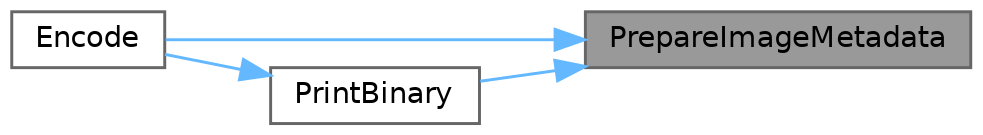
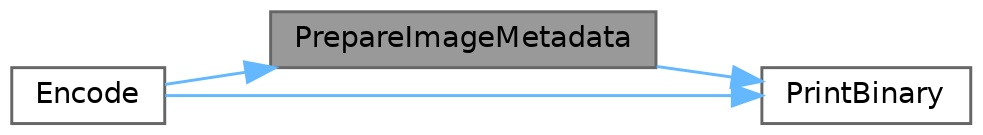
(518, 76) -> (694, 72)
